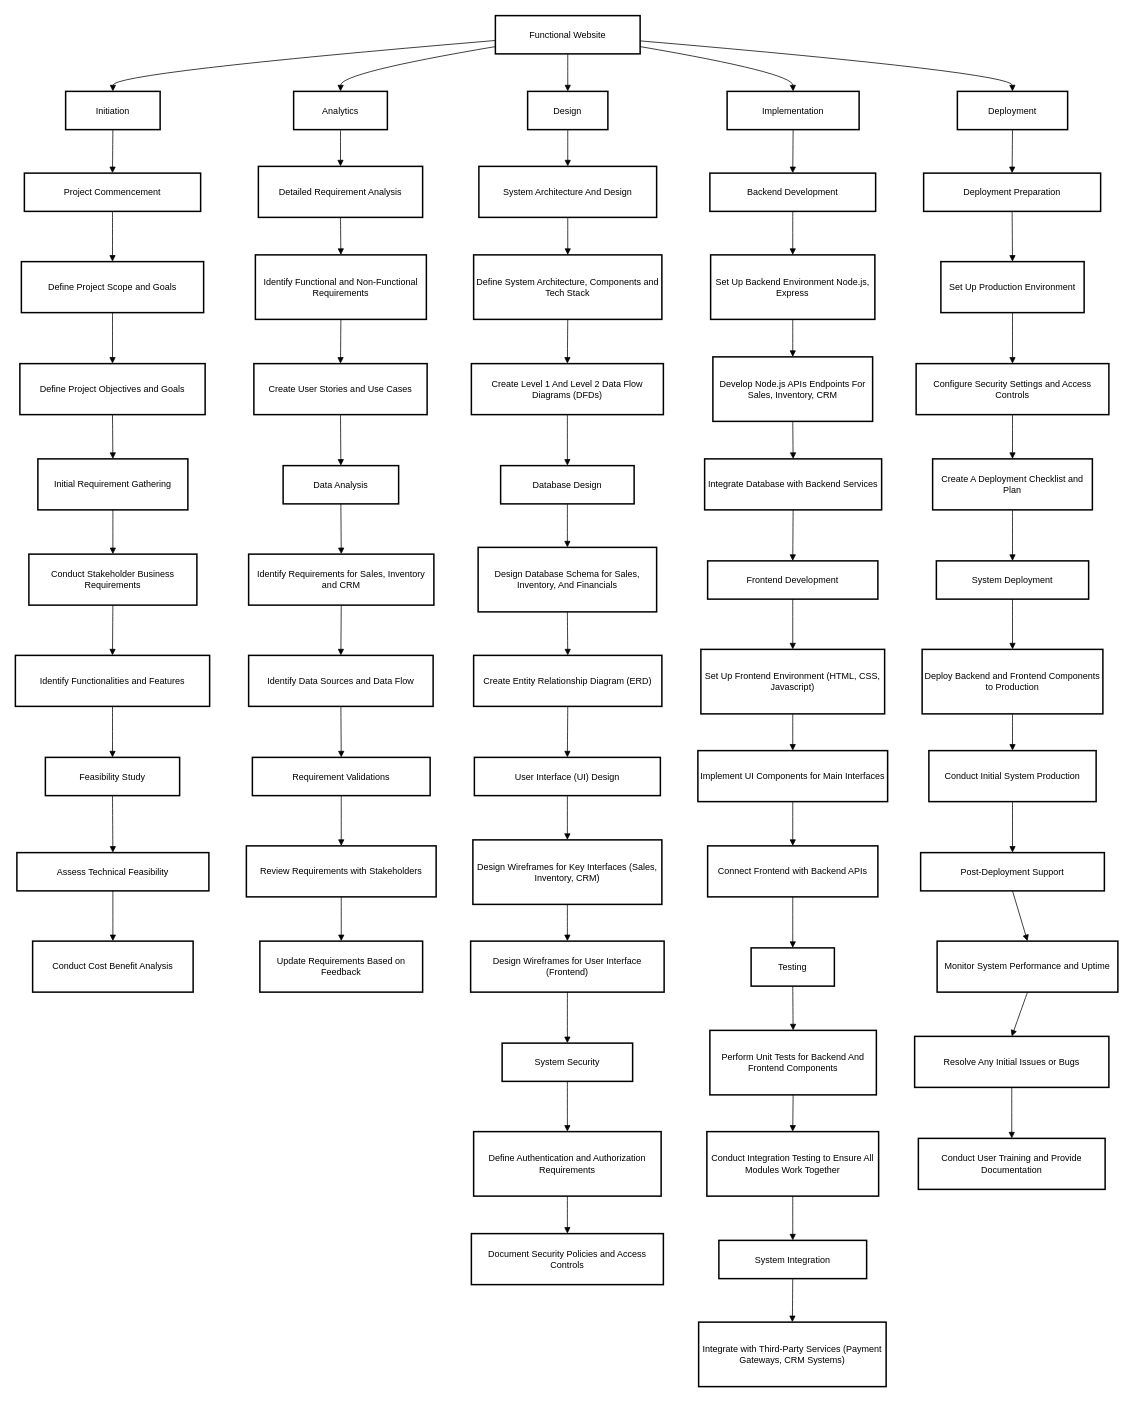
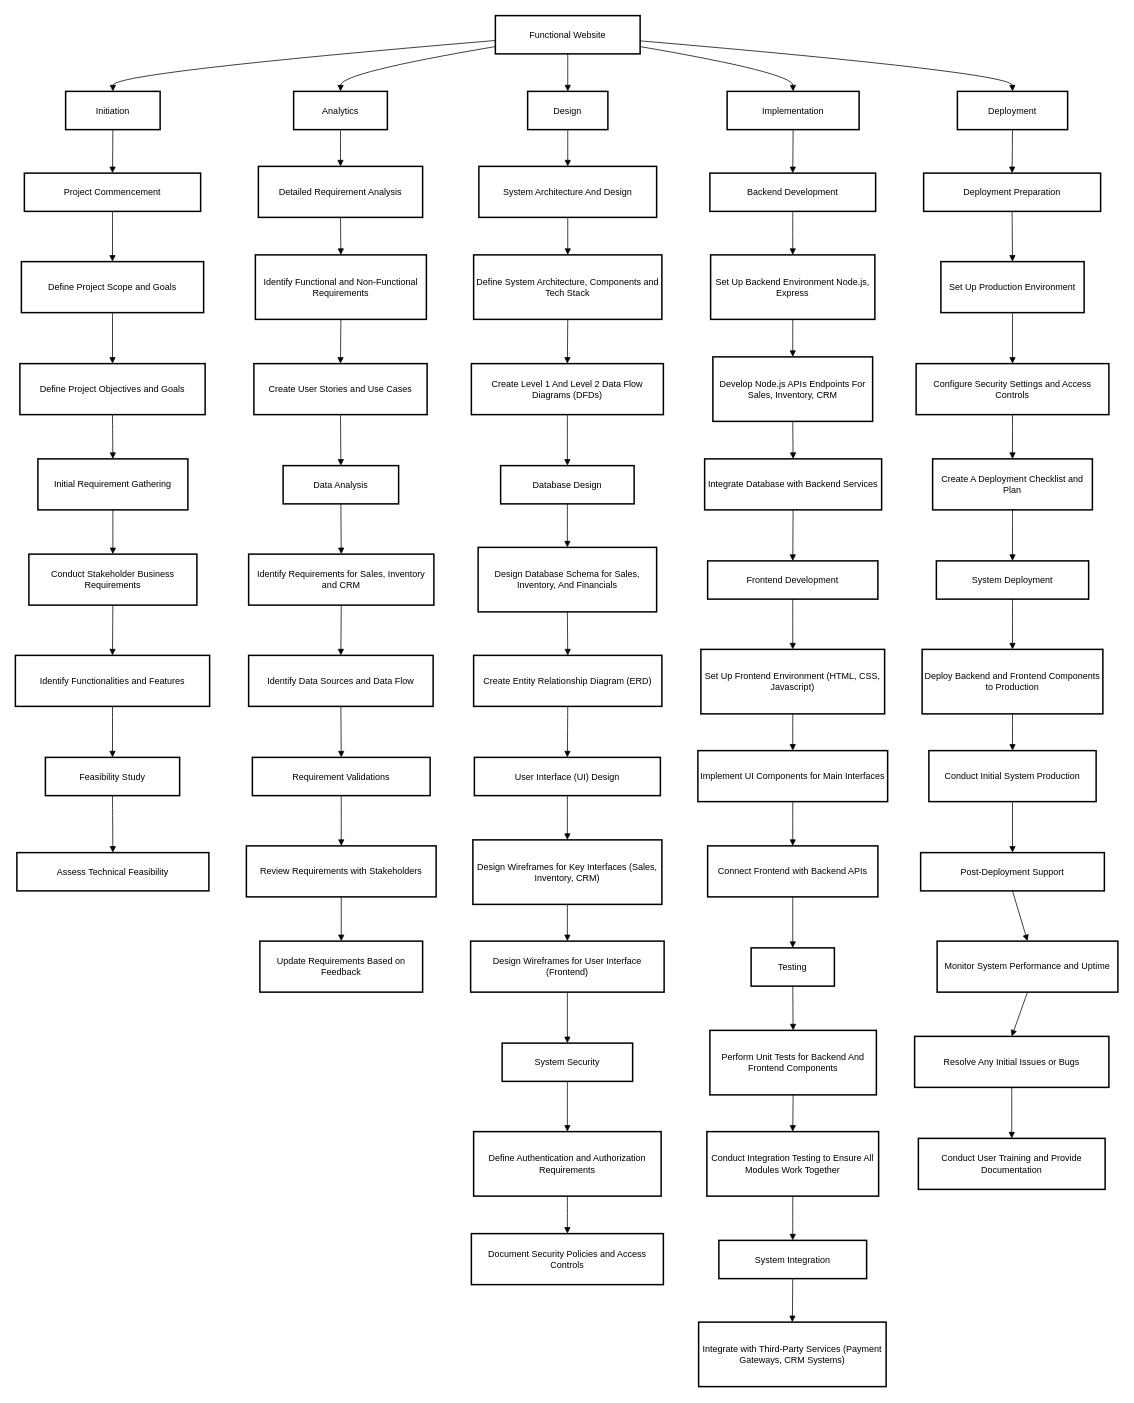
(113, 933) -> none
(113, 966) -> none
